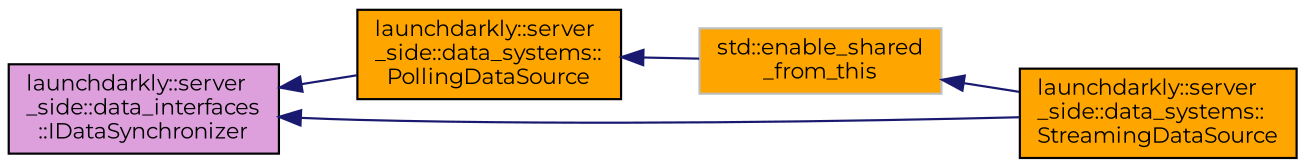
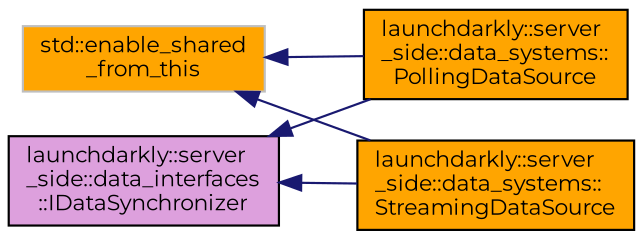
(671, 58) -> (326, 57)
